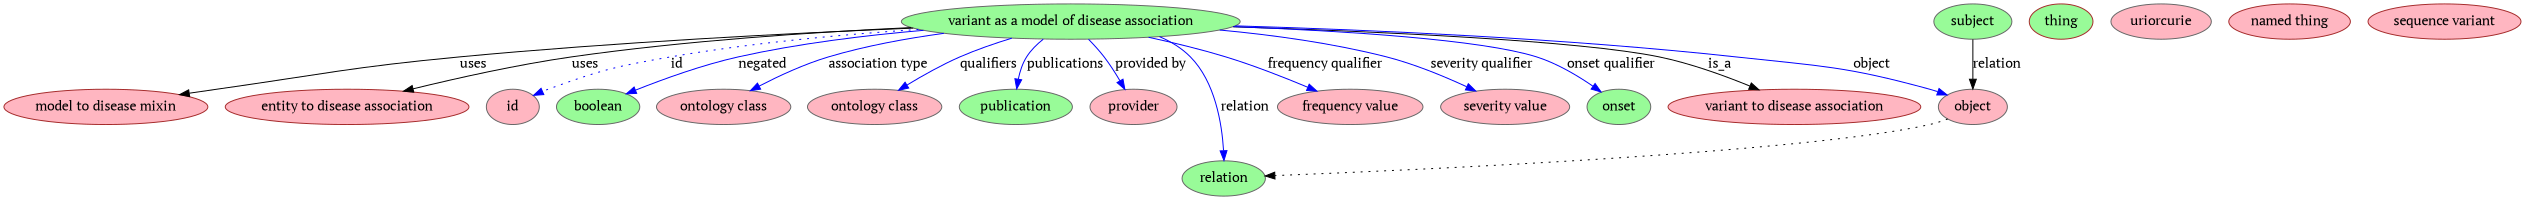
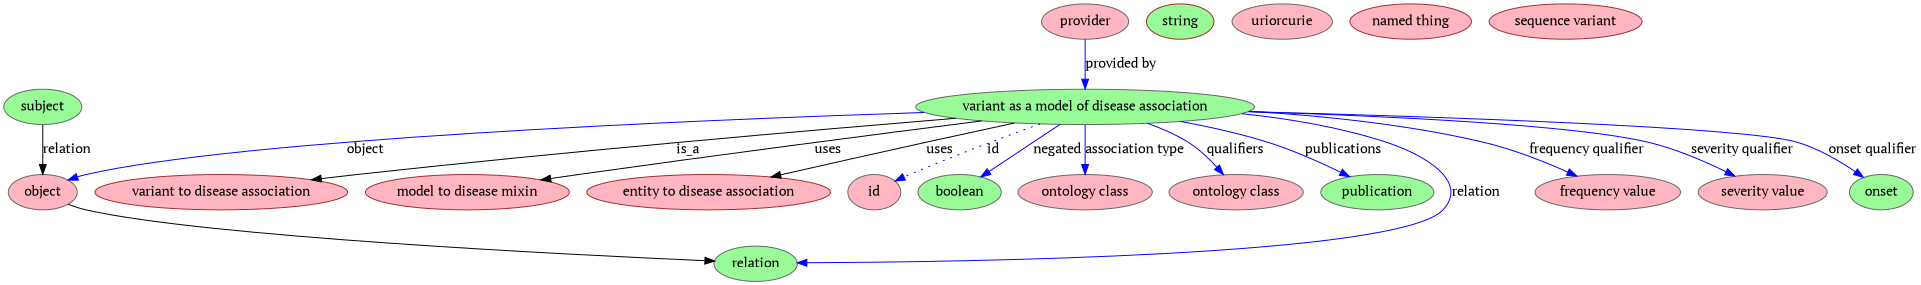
(2061, 22) -> (1180, 22)
(1106, 59) -> (1085, 59)
(1613, 158) -> (385, 243)
